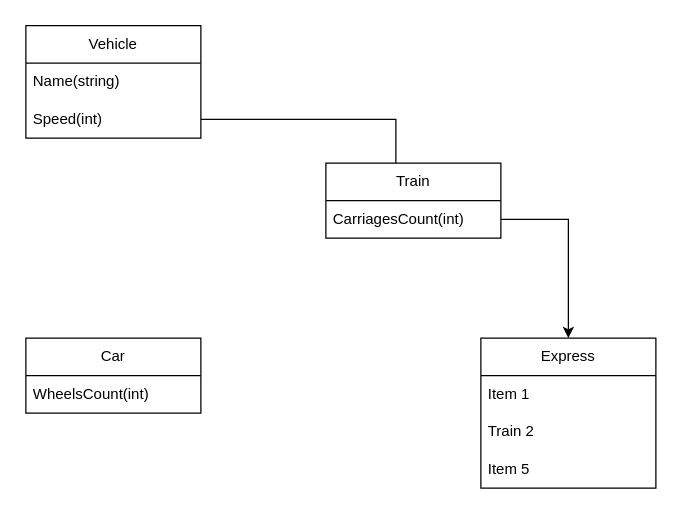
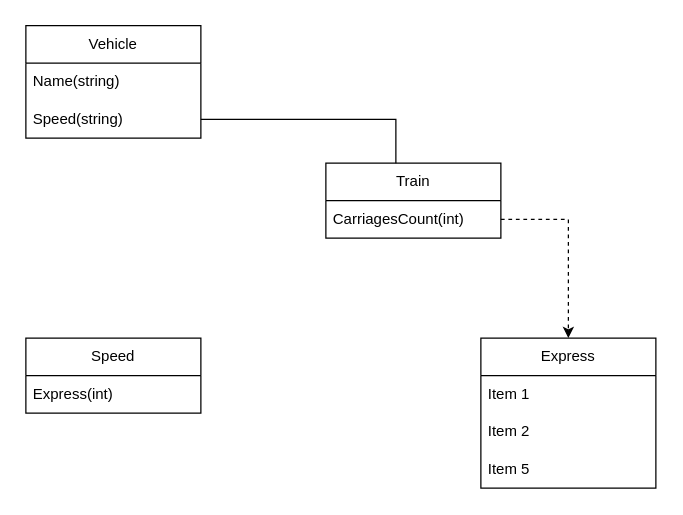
(73, 119) -> (86, 119)
(568, 242) -> (568, 242)
(113, 357) -> (113, 357)
(96, 394) -> (82, 394)
(514, 432) -> (511, 432)
